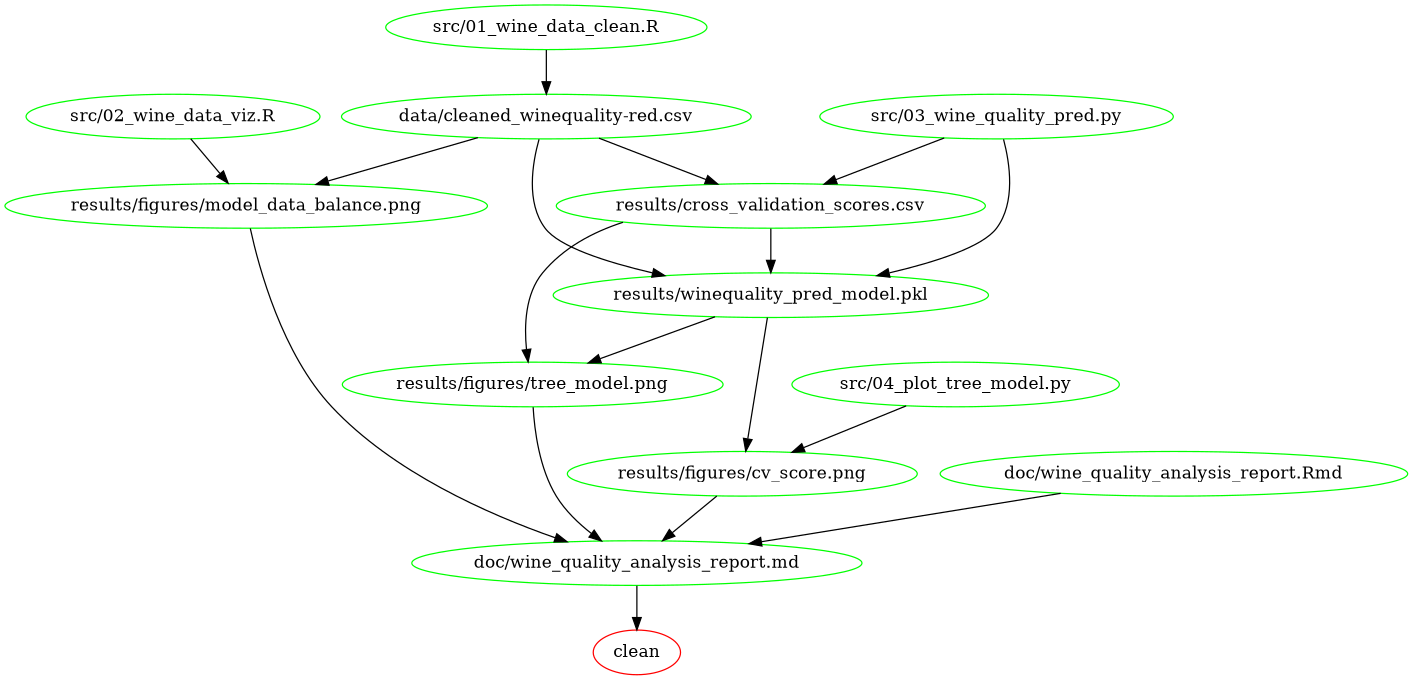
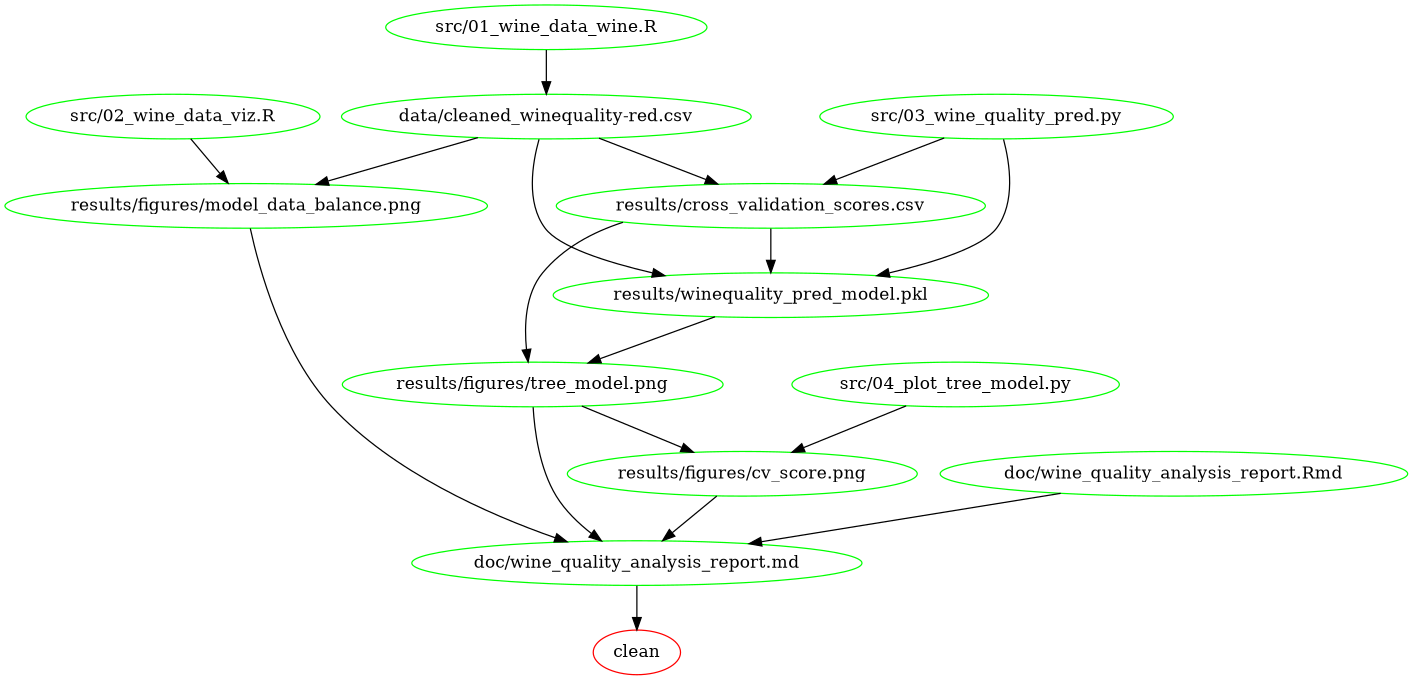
(546, 27) -> (546, 27)
(758, 378) -> (632, 427)
